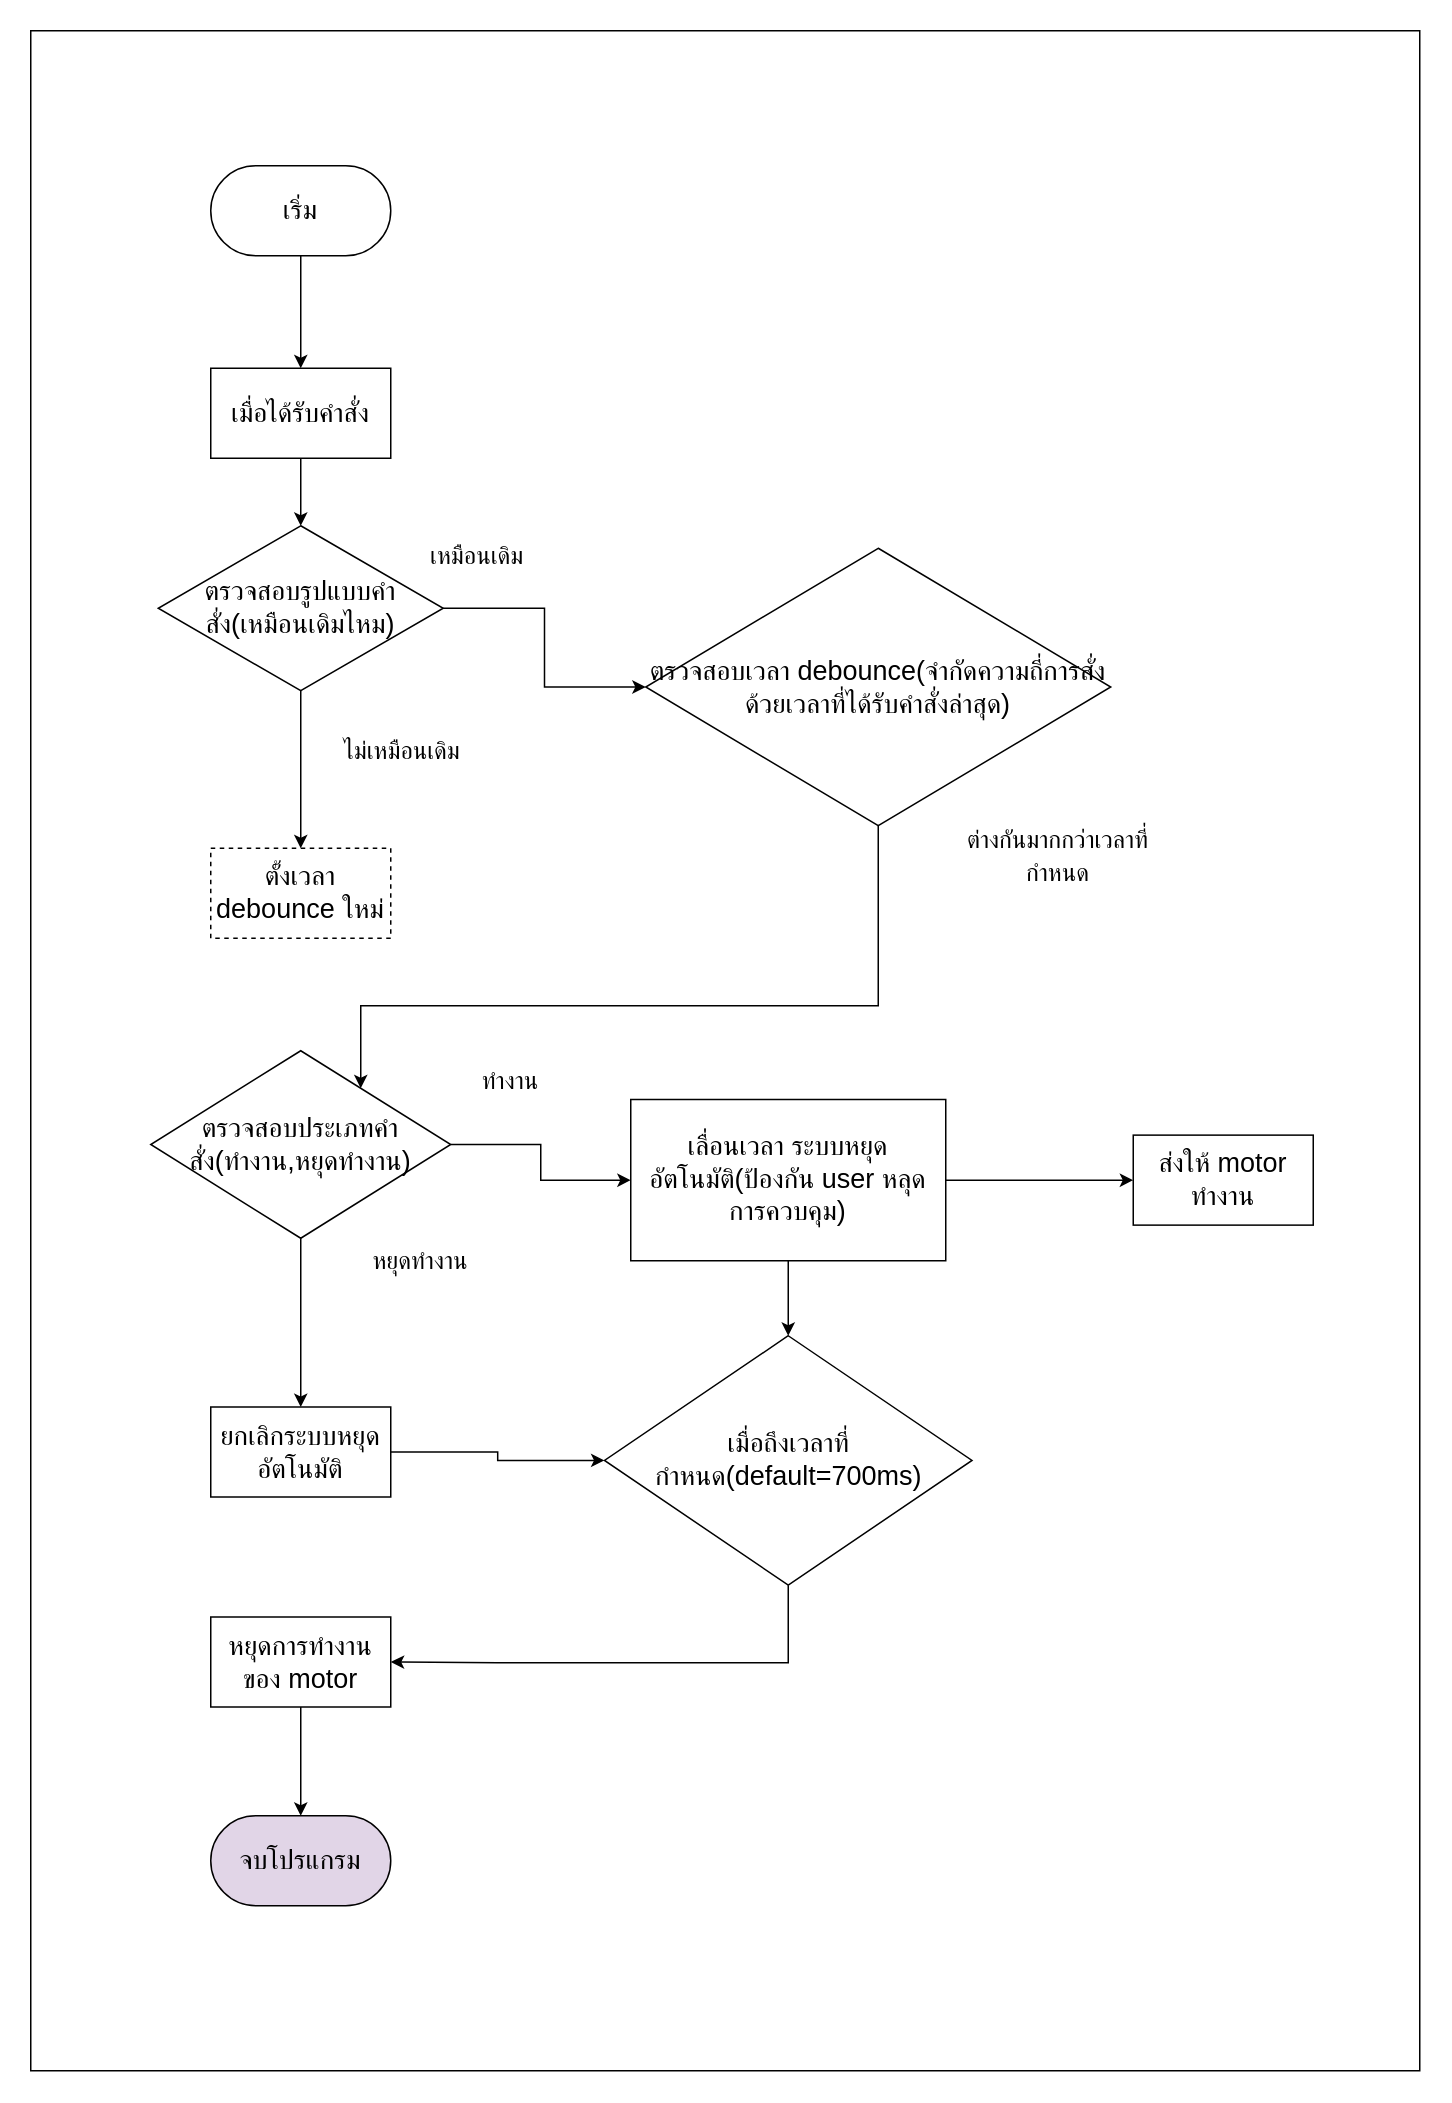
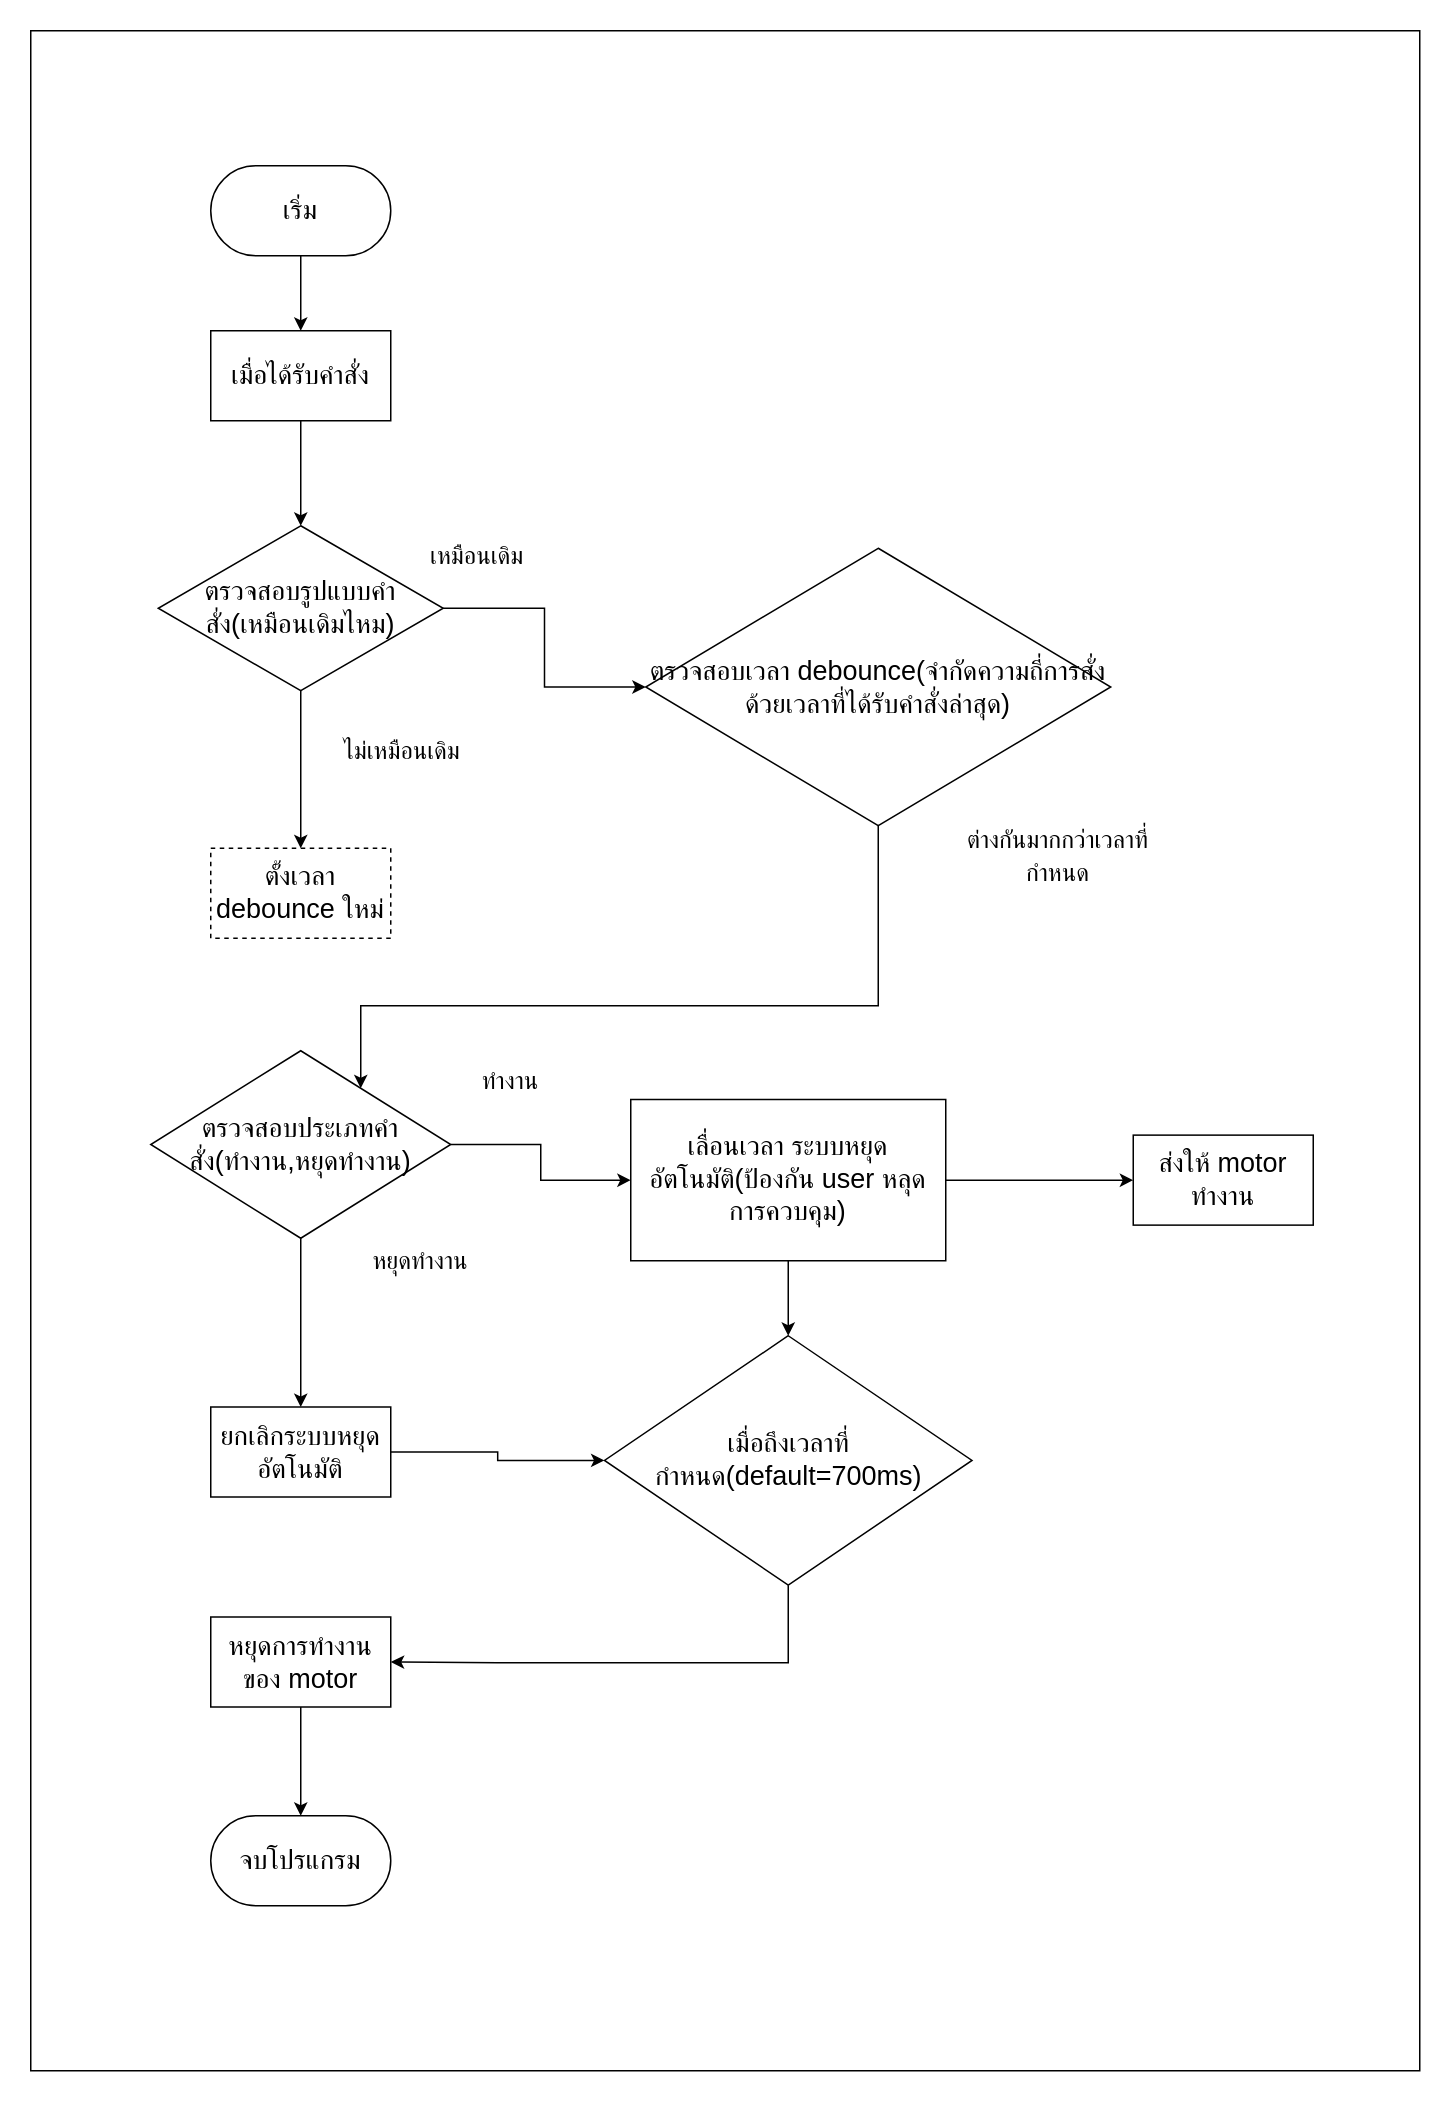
(301, 413) -> (301, 376)
(301, 1861) -> (301, 1861)
